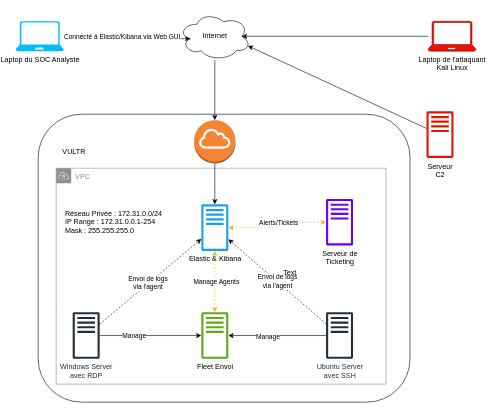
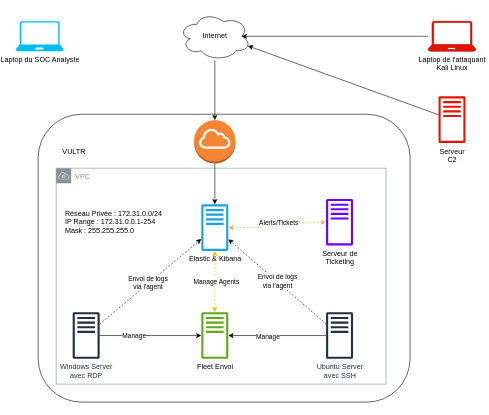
(124, 39) -> none
(440, 135) -> (452, 120)
(290, 273) -> none
